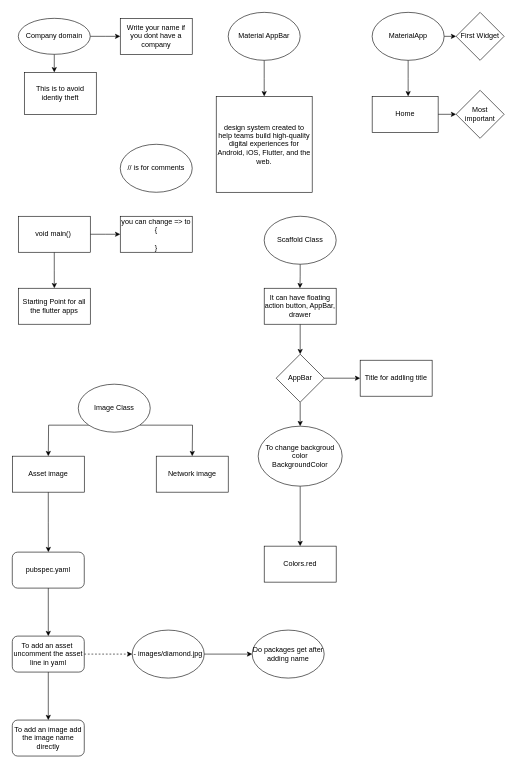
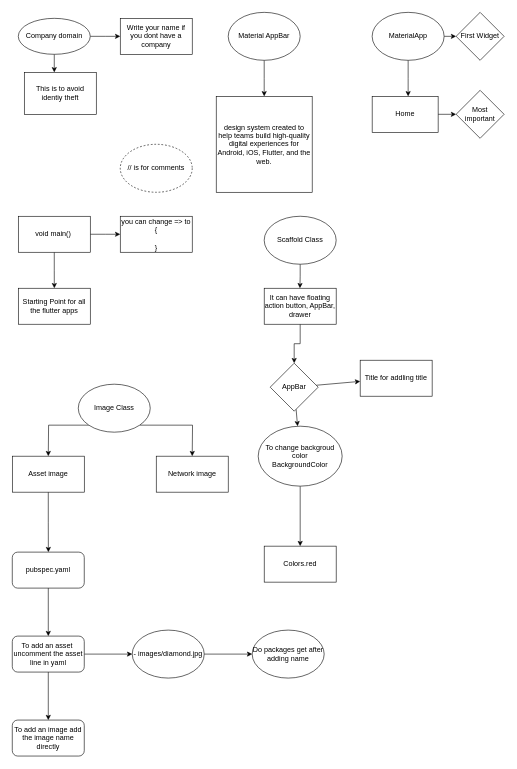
(156, 168) -> (156, 168)
(300, 378) -> (294, 387)
(106, 654) -> (106, 654)
